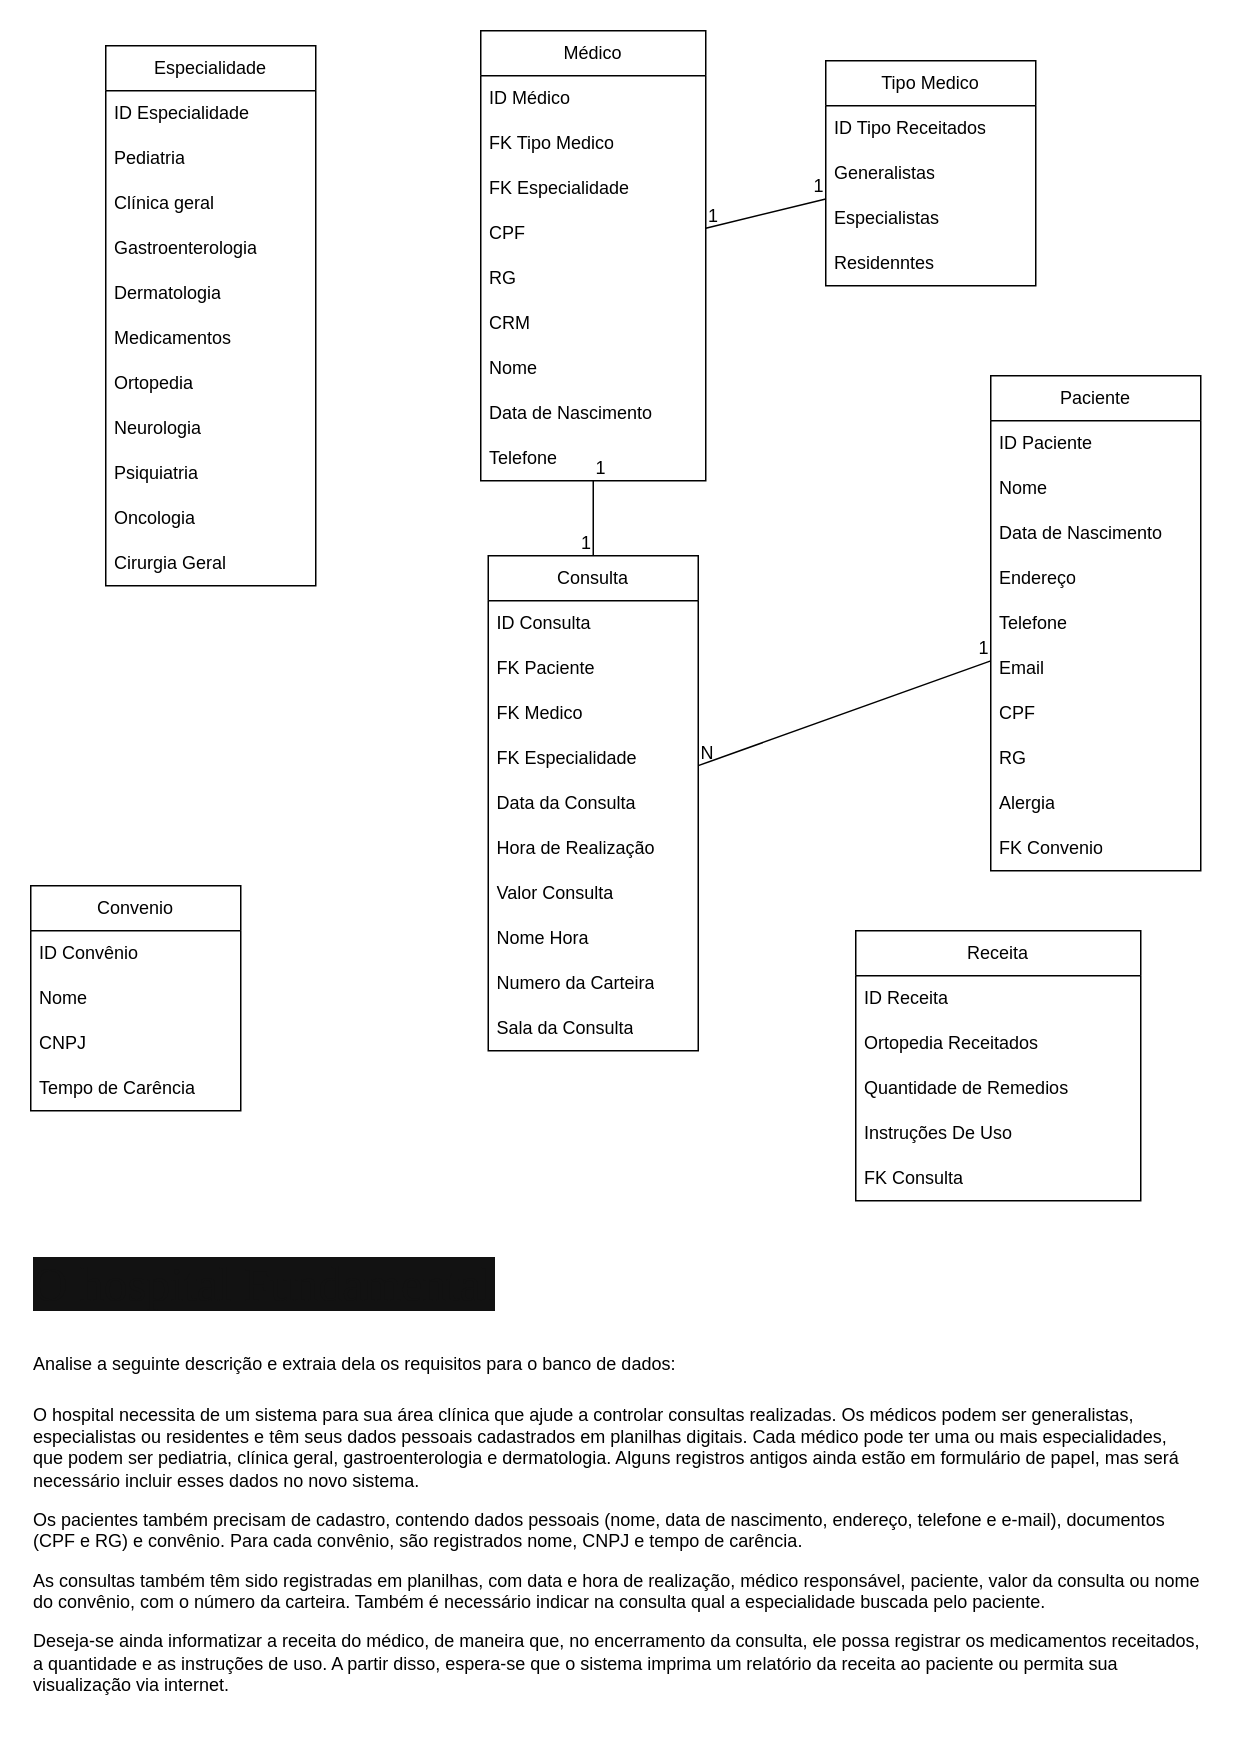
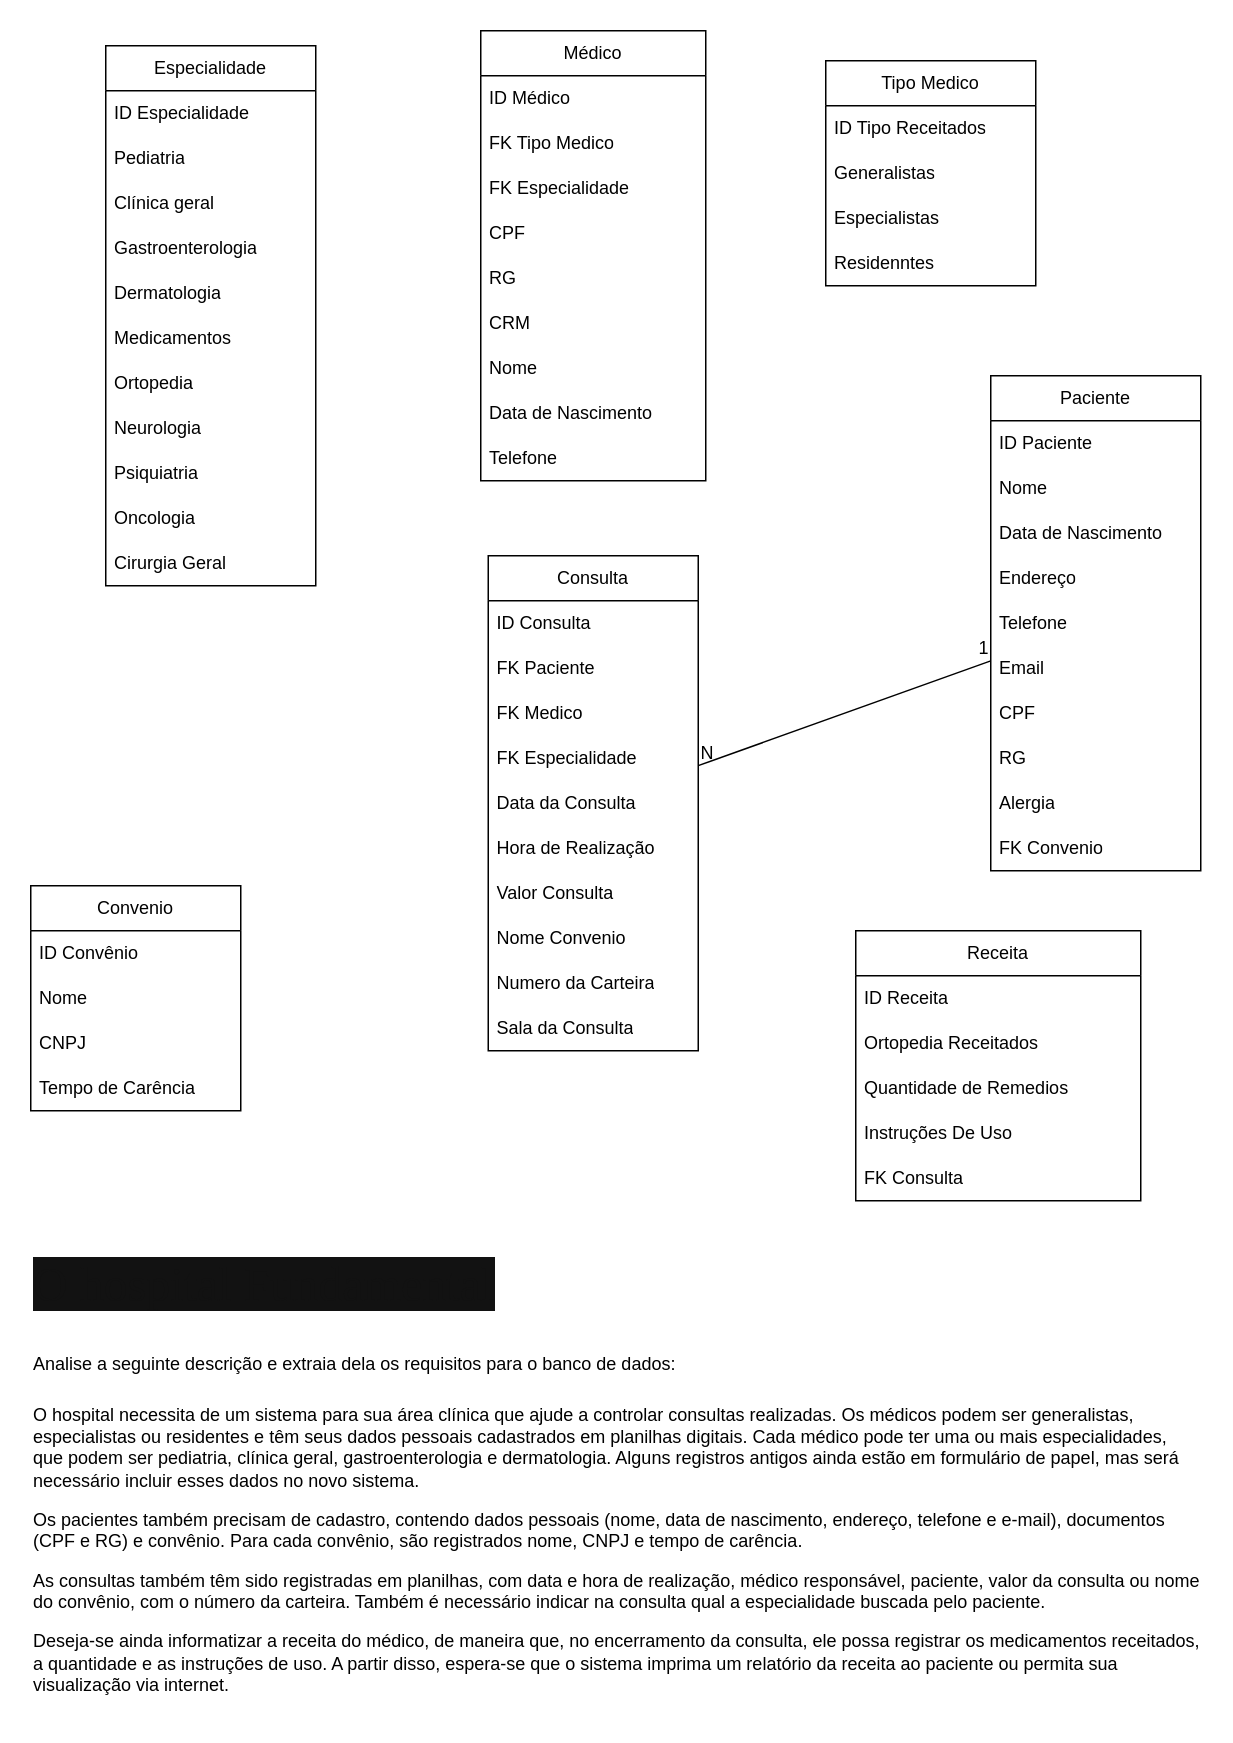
(764, 214) -> none
(593, 519) -> none
(540, 938) -> (558, 938)
